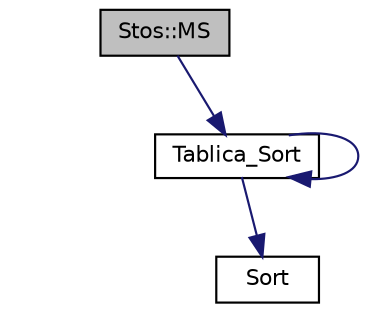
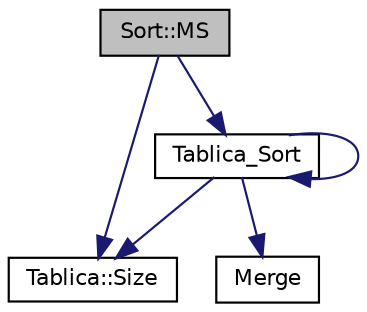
(165, 33) -> (165, 33)
none -> (93, 280)
(268, 280) -> (268, 280)
